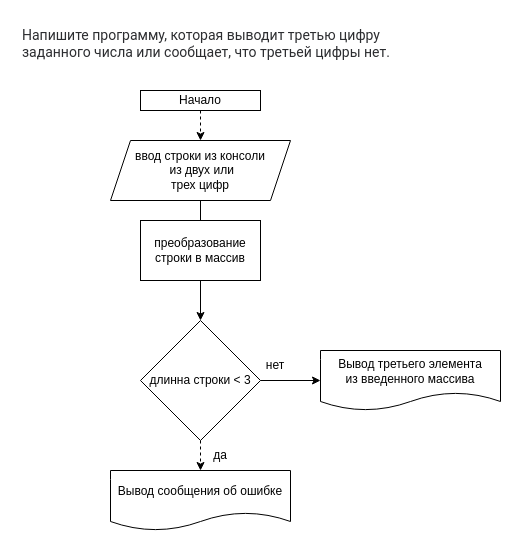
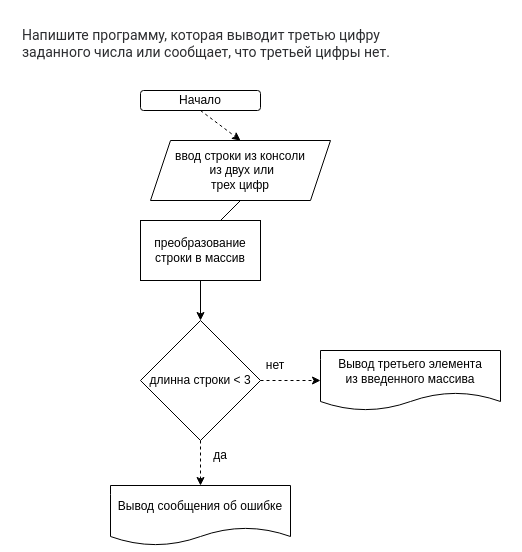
(201, 101) -> (201, 101)
(201, 171) -> (241, 171)
(288, 381) -> (288, 381)
(201, 501) -> (201, 516)
